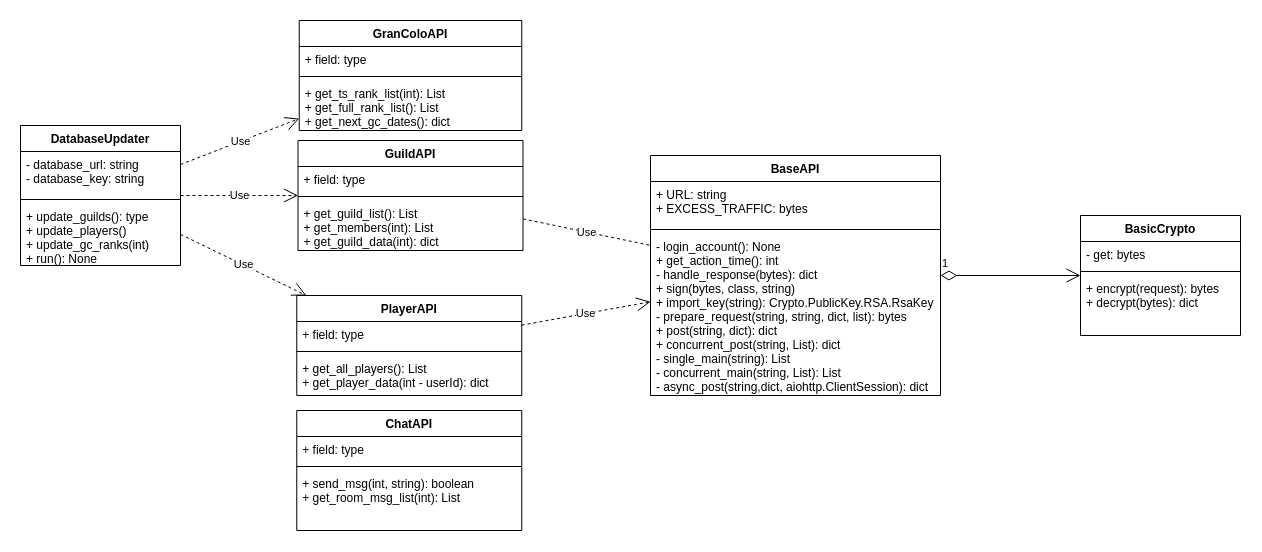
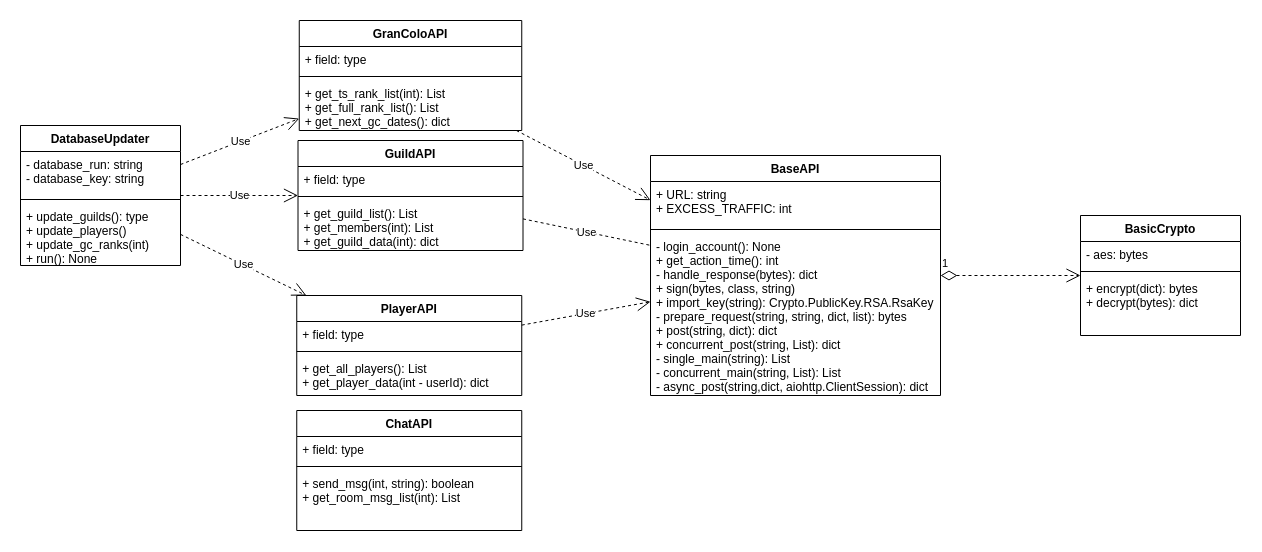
(92, 165) -> (94, 165)
none -> (583, 165)
(693, 195) -> (693, 195)
(1122, 255) -> (1122, 255)
(1017, 276) -> (1017, 276)
(1165, 289) -> (1154, 289)
